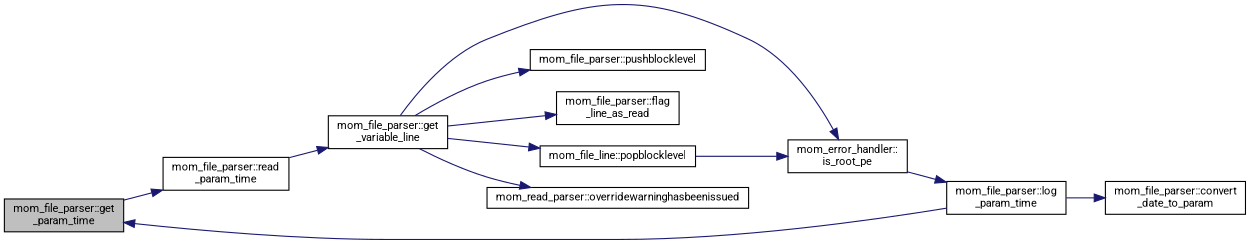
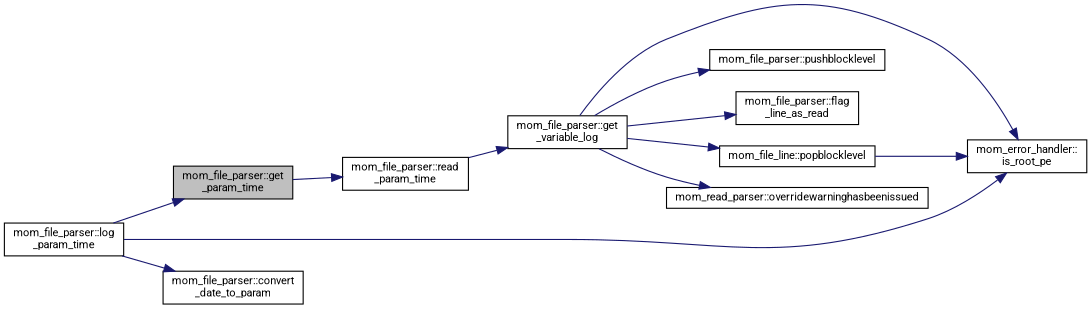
(388, 132) -> (567, 132)
(921, 176) -> (568, 239)
